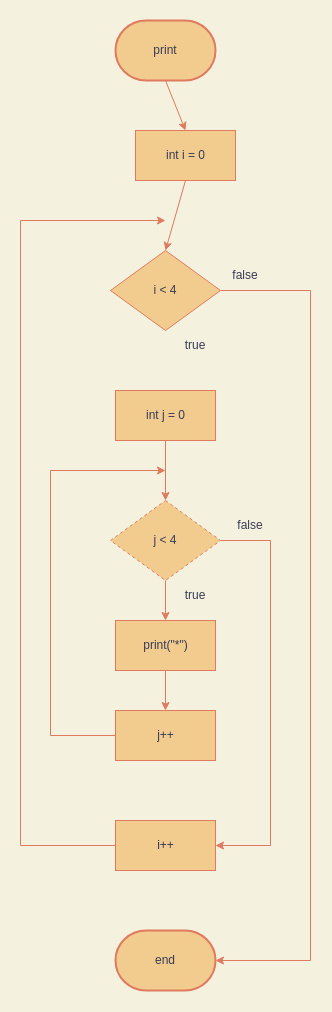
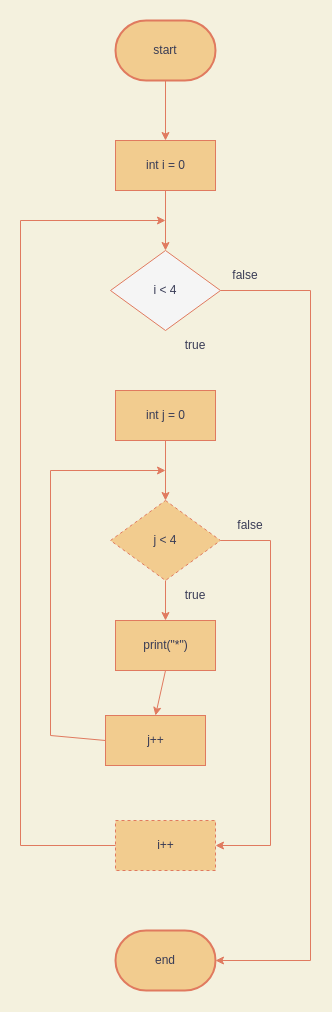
(166, 51) -> (166, 51)
(186, 156) -> (166, 166)
(166, 291) -> (166, 291)
(166, 736) -> (156, 741)
(166, 846) -> (166, 846)
